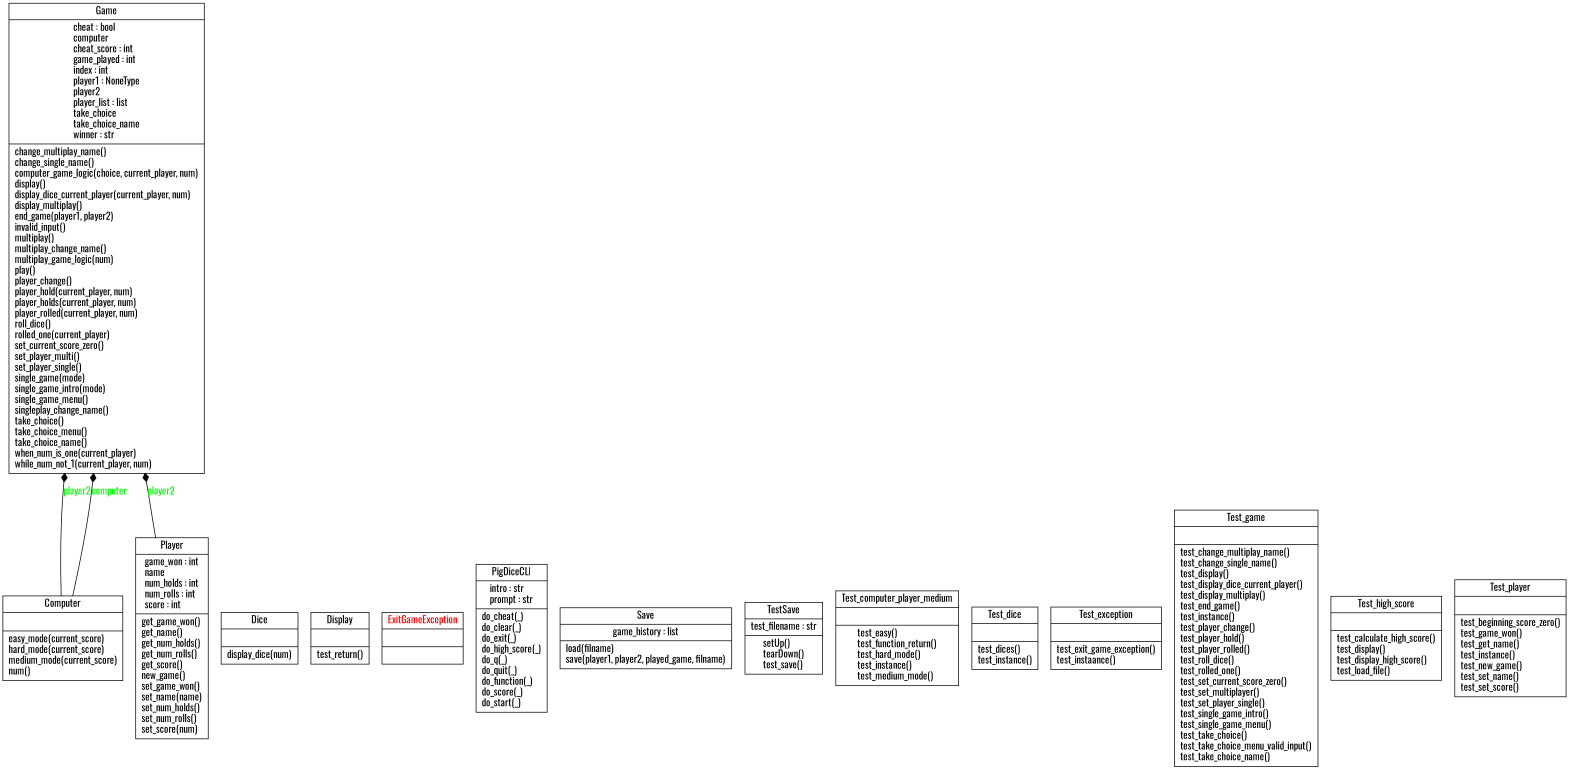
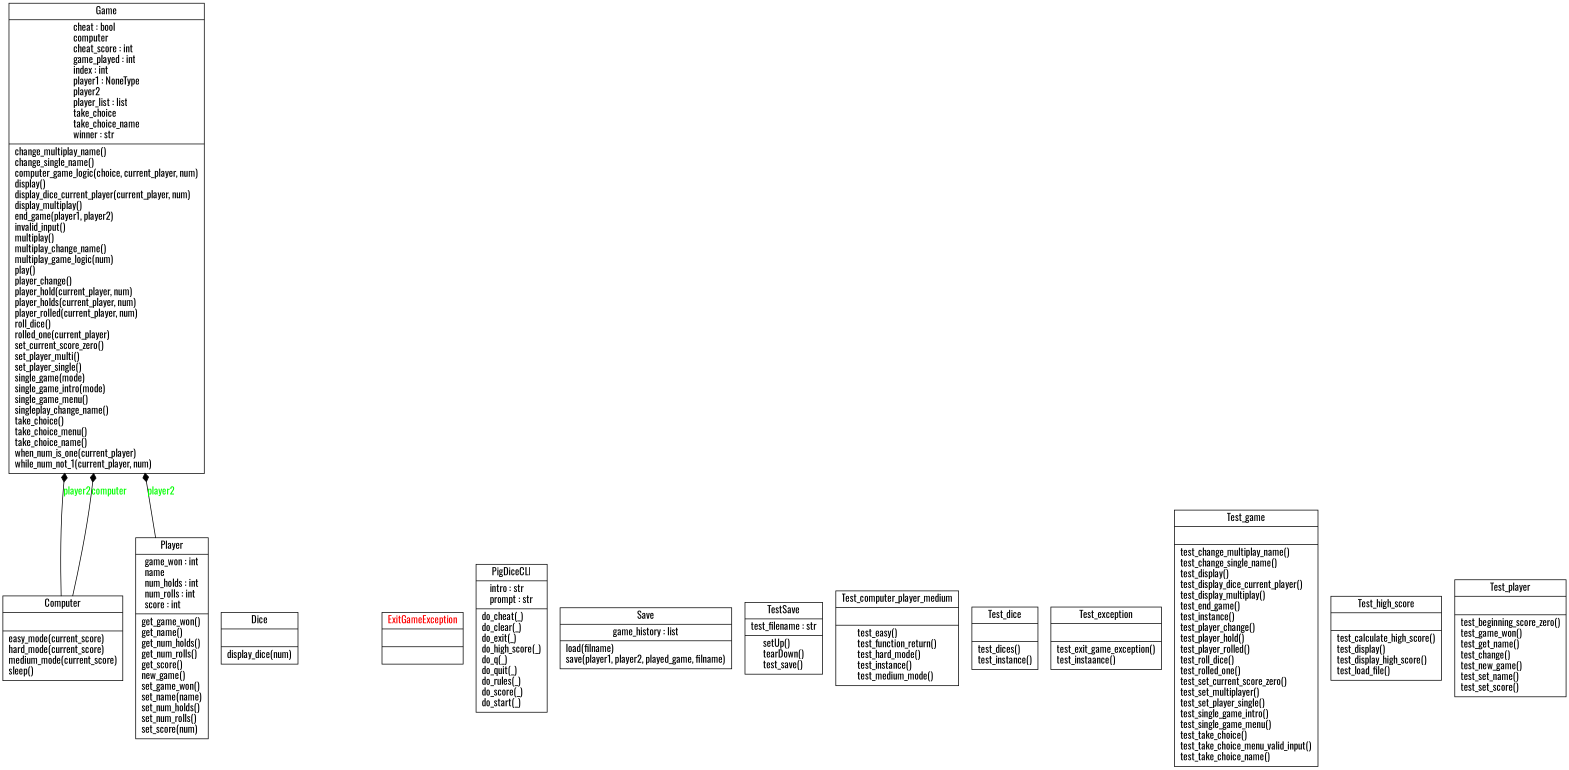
(340, 638) -> none
(1488, 655) -> (1486, 655)
(20, 672) -> (21, 672)
(507, 682) -> (502, 682)
